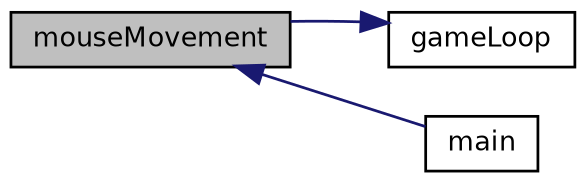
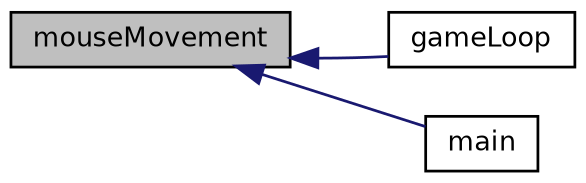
(325, 21) -> (353, 58)
